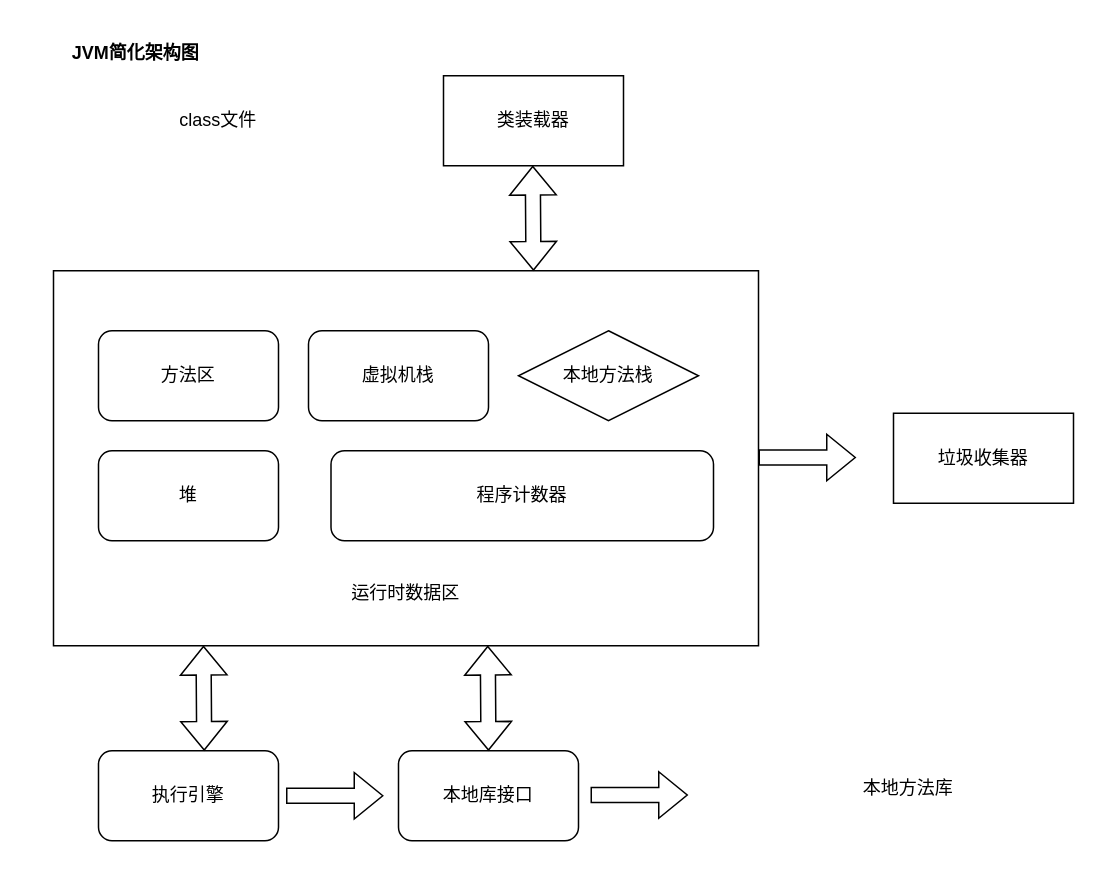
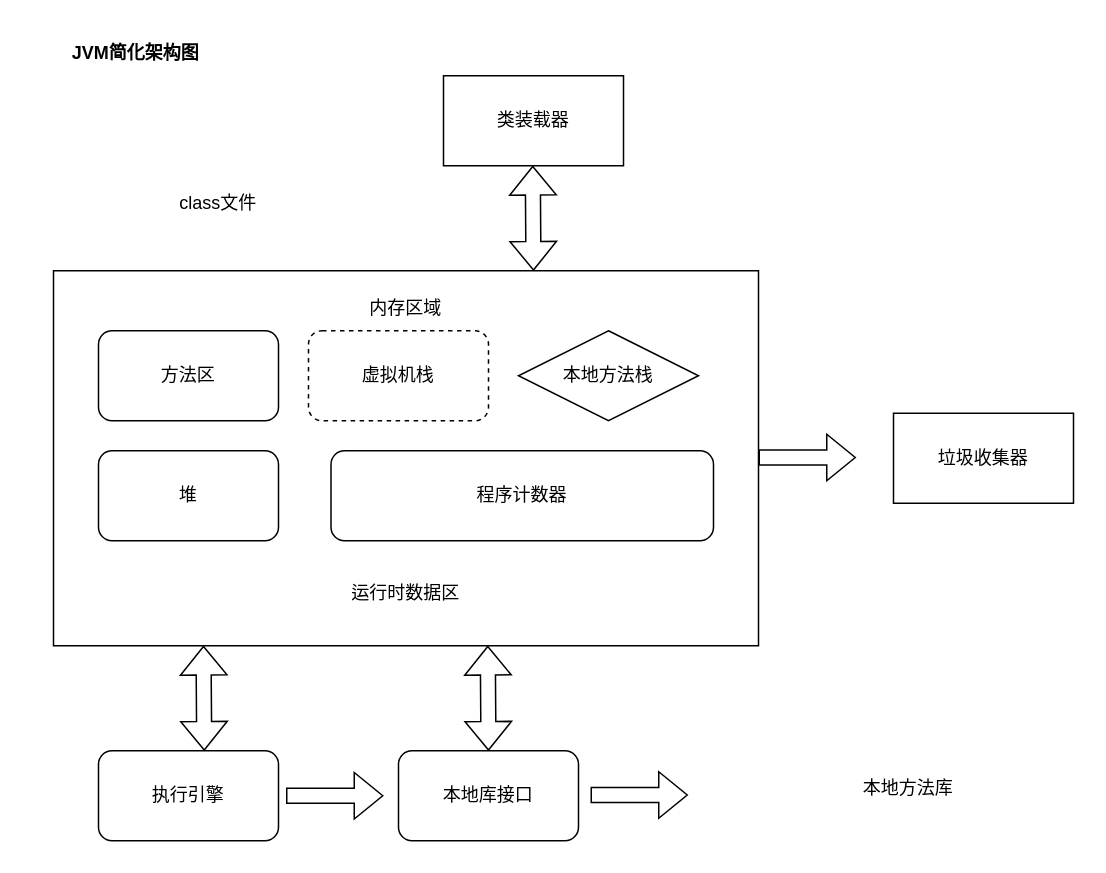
(218, 121) -> (218, 203)
none -> (406, 308)
(398, 376) -> (398, 376)
